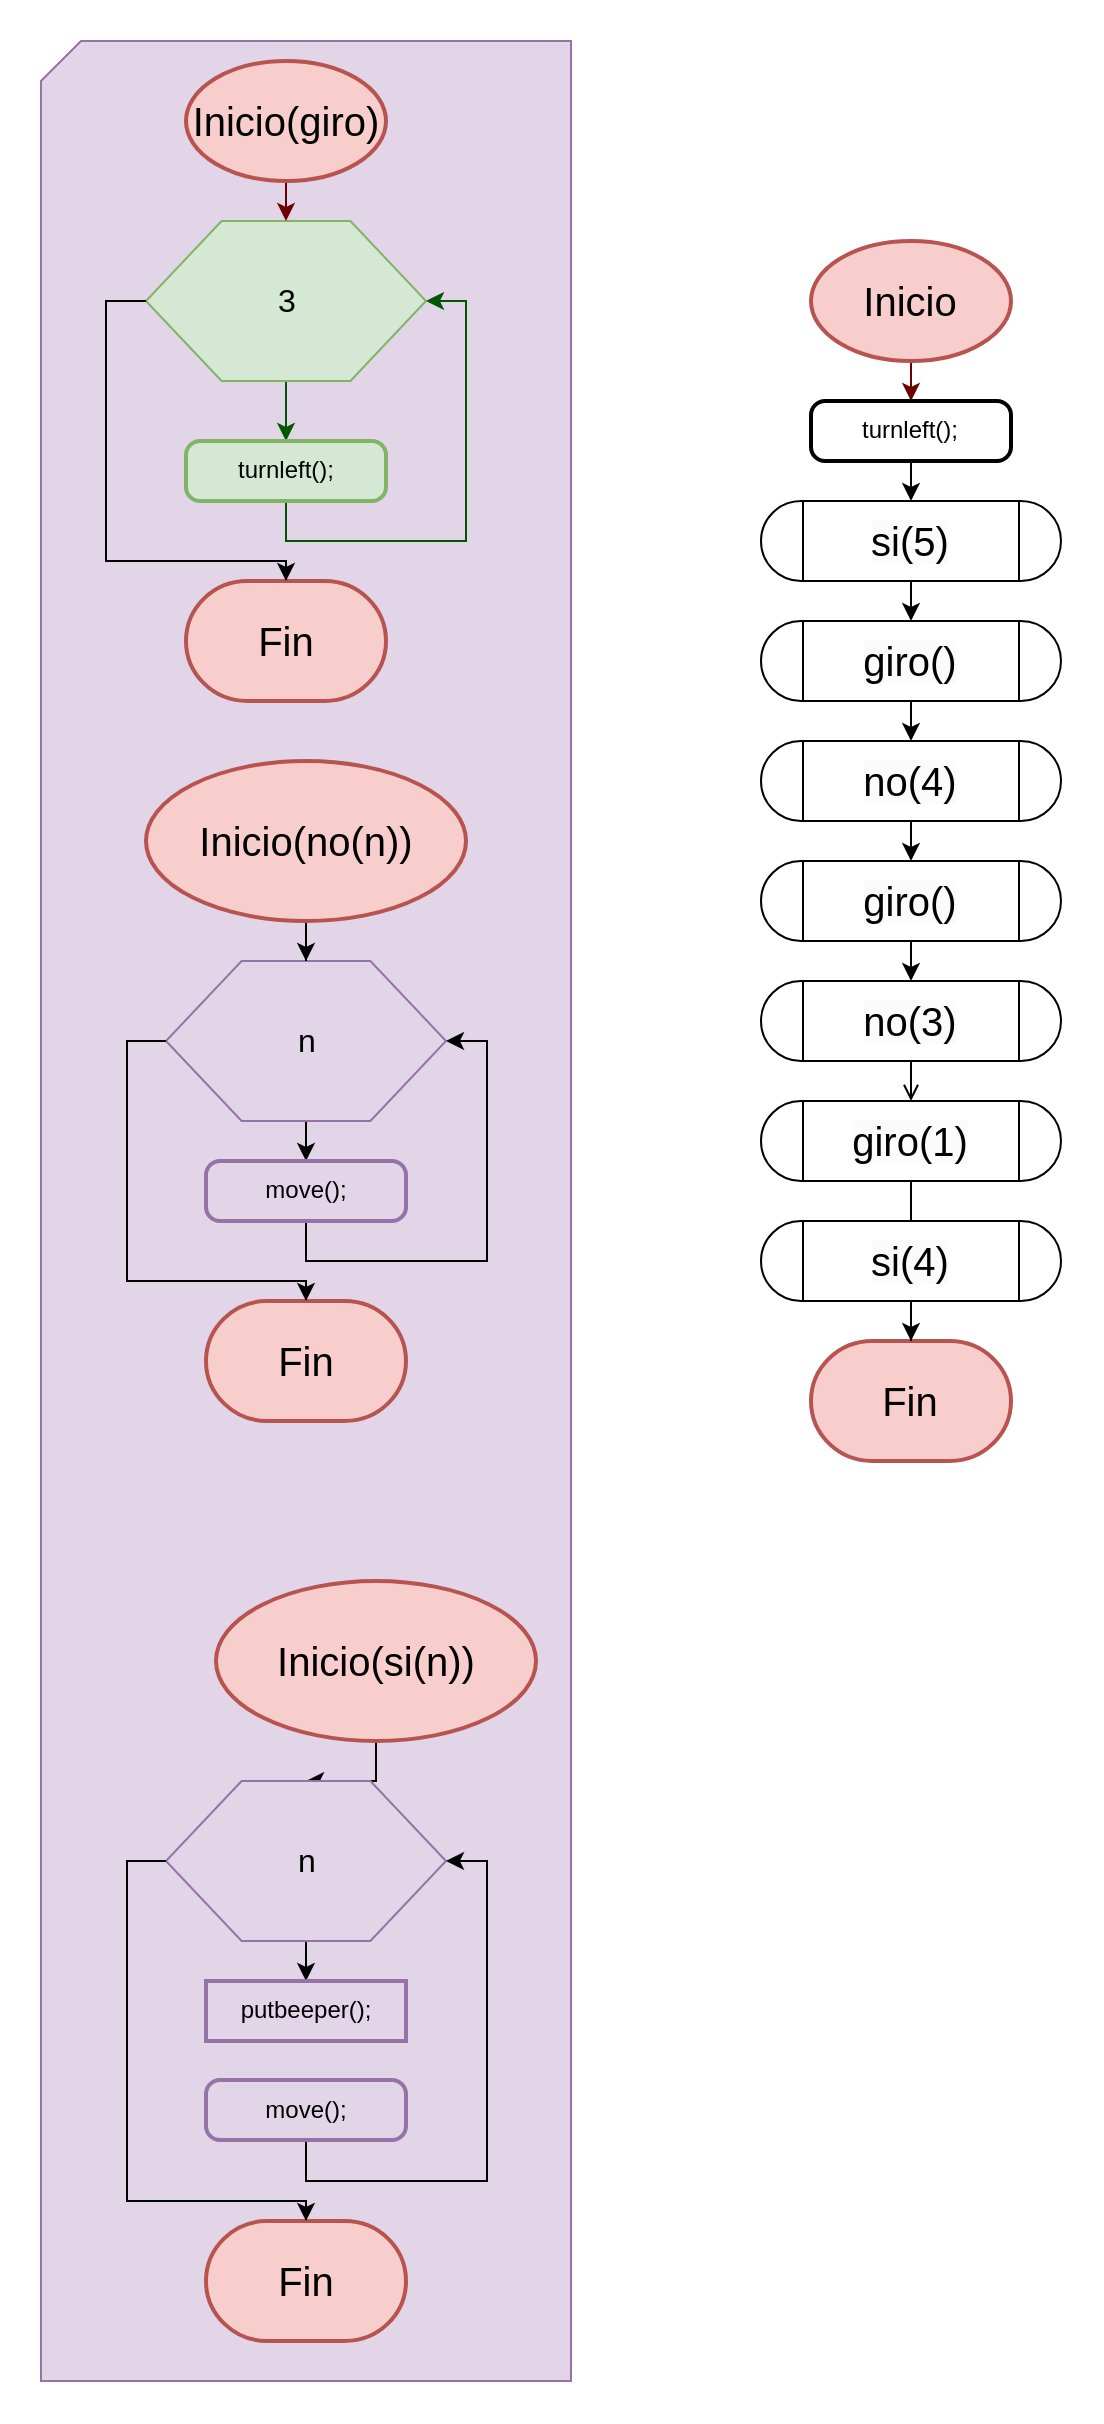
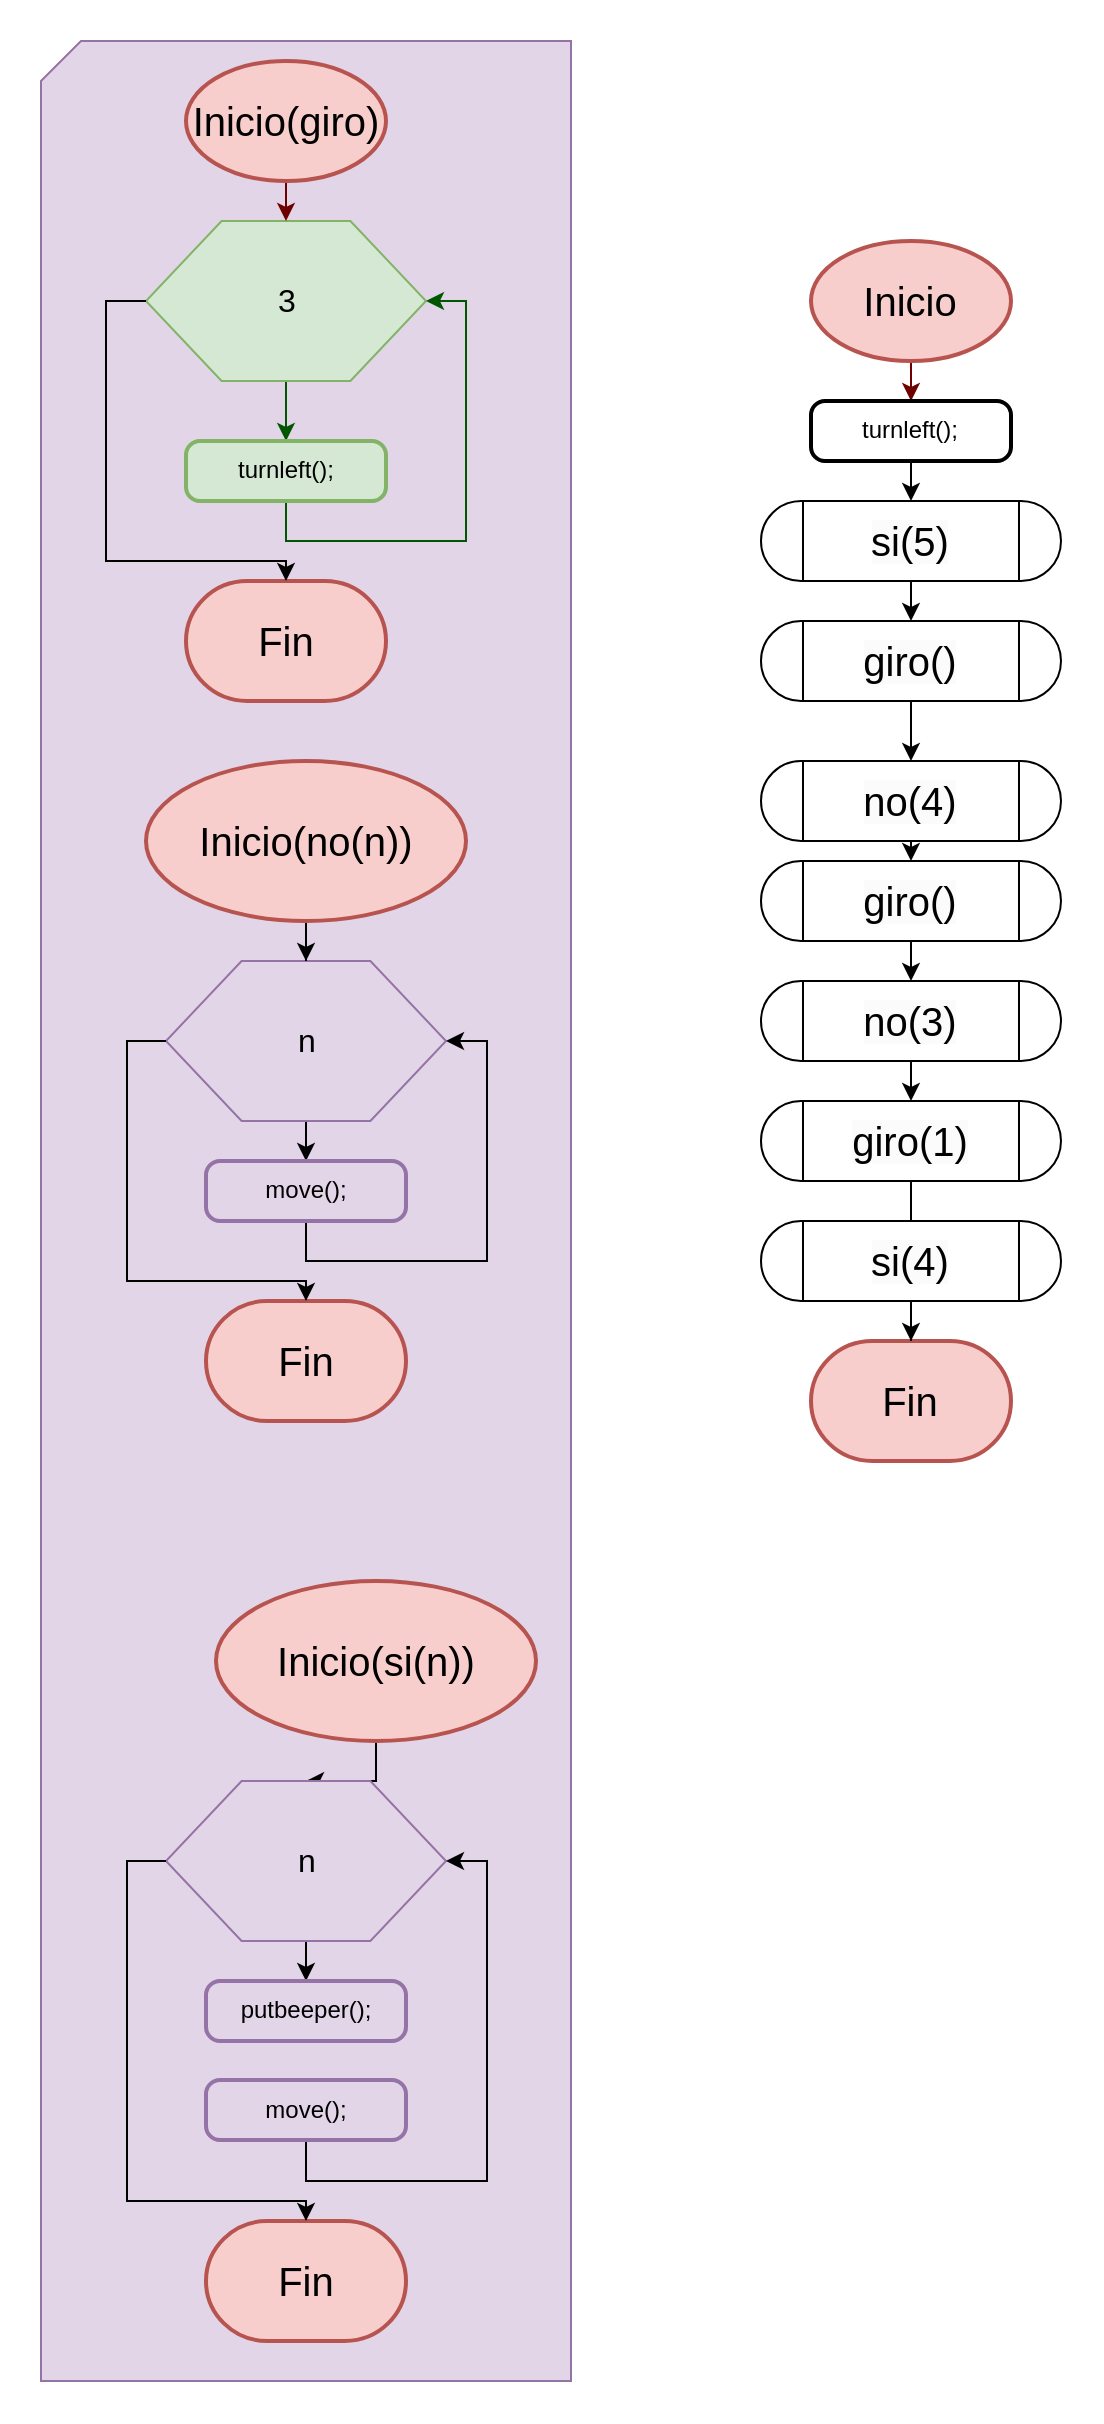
(911, 781) -> (911, 801)
(911, 1089) -> (911, 1086)
(306, 2011) -> (306, 2011)
